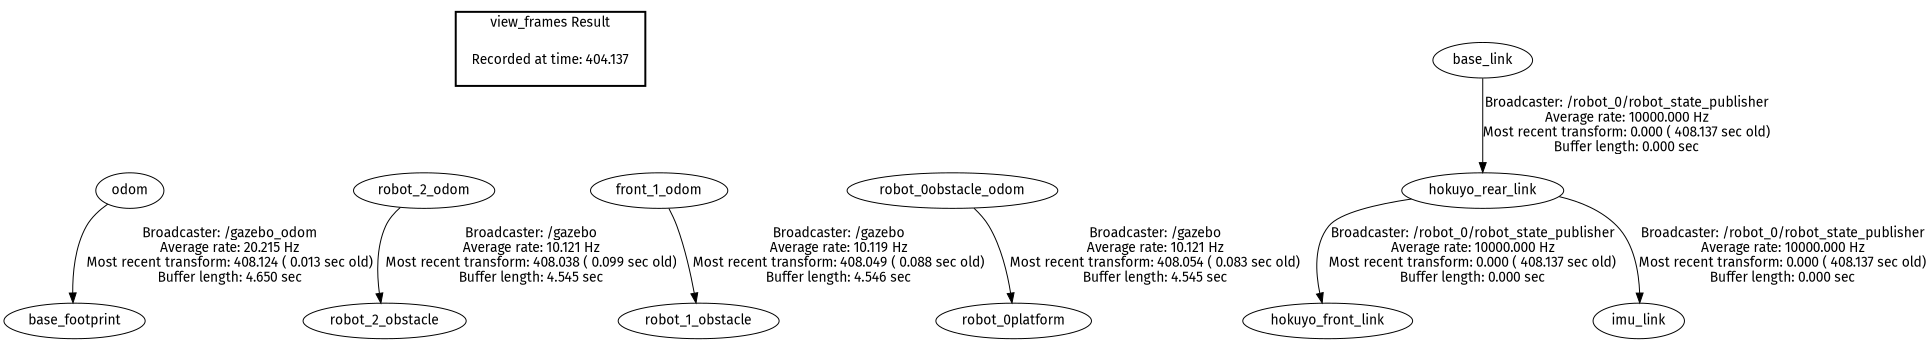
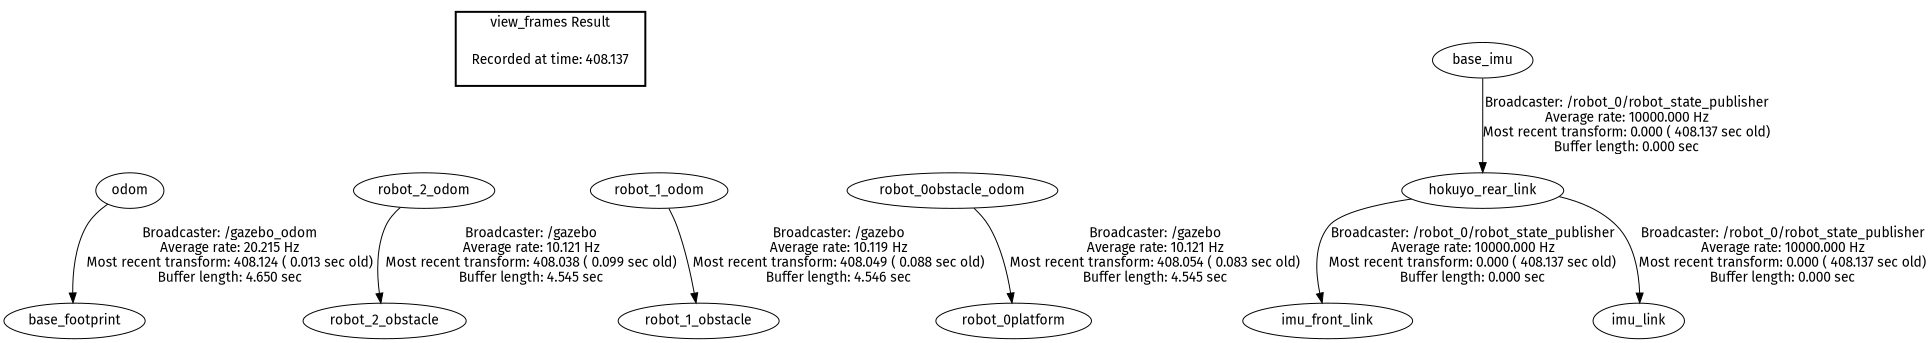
(551, 60) -> (551, 60)
(1483, 60) -> (1483, 60)
(659, 191) -> (659, 191)
(1328, 321) -> (1328, 321)
